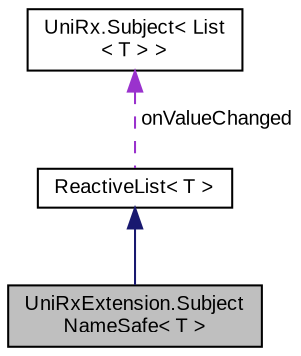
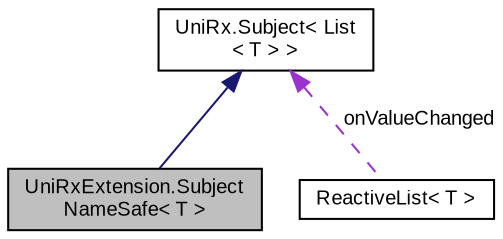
(135, 257) -> (194, 128)
